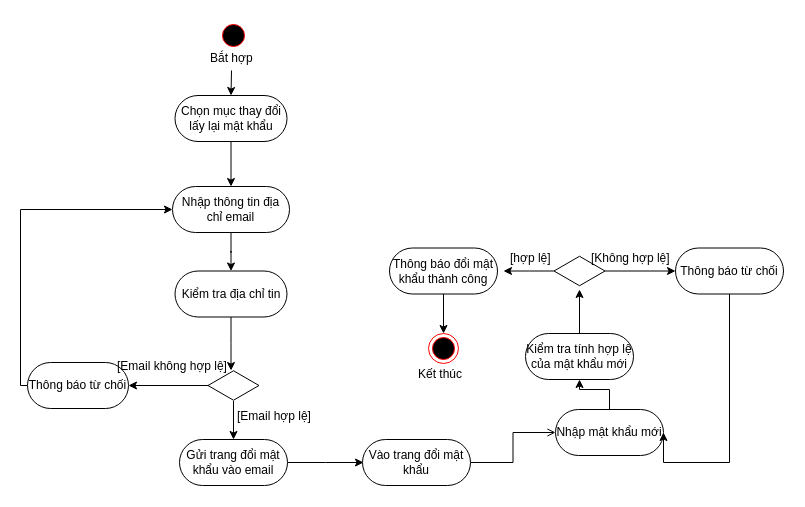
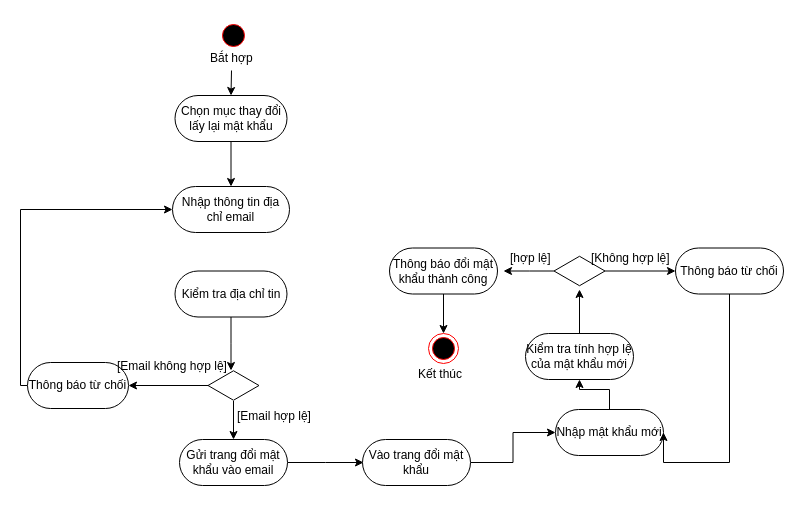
(231, 250) -> none
(549, 433) -> (547, 433)
